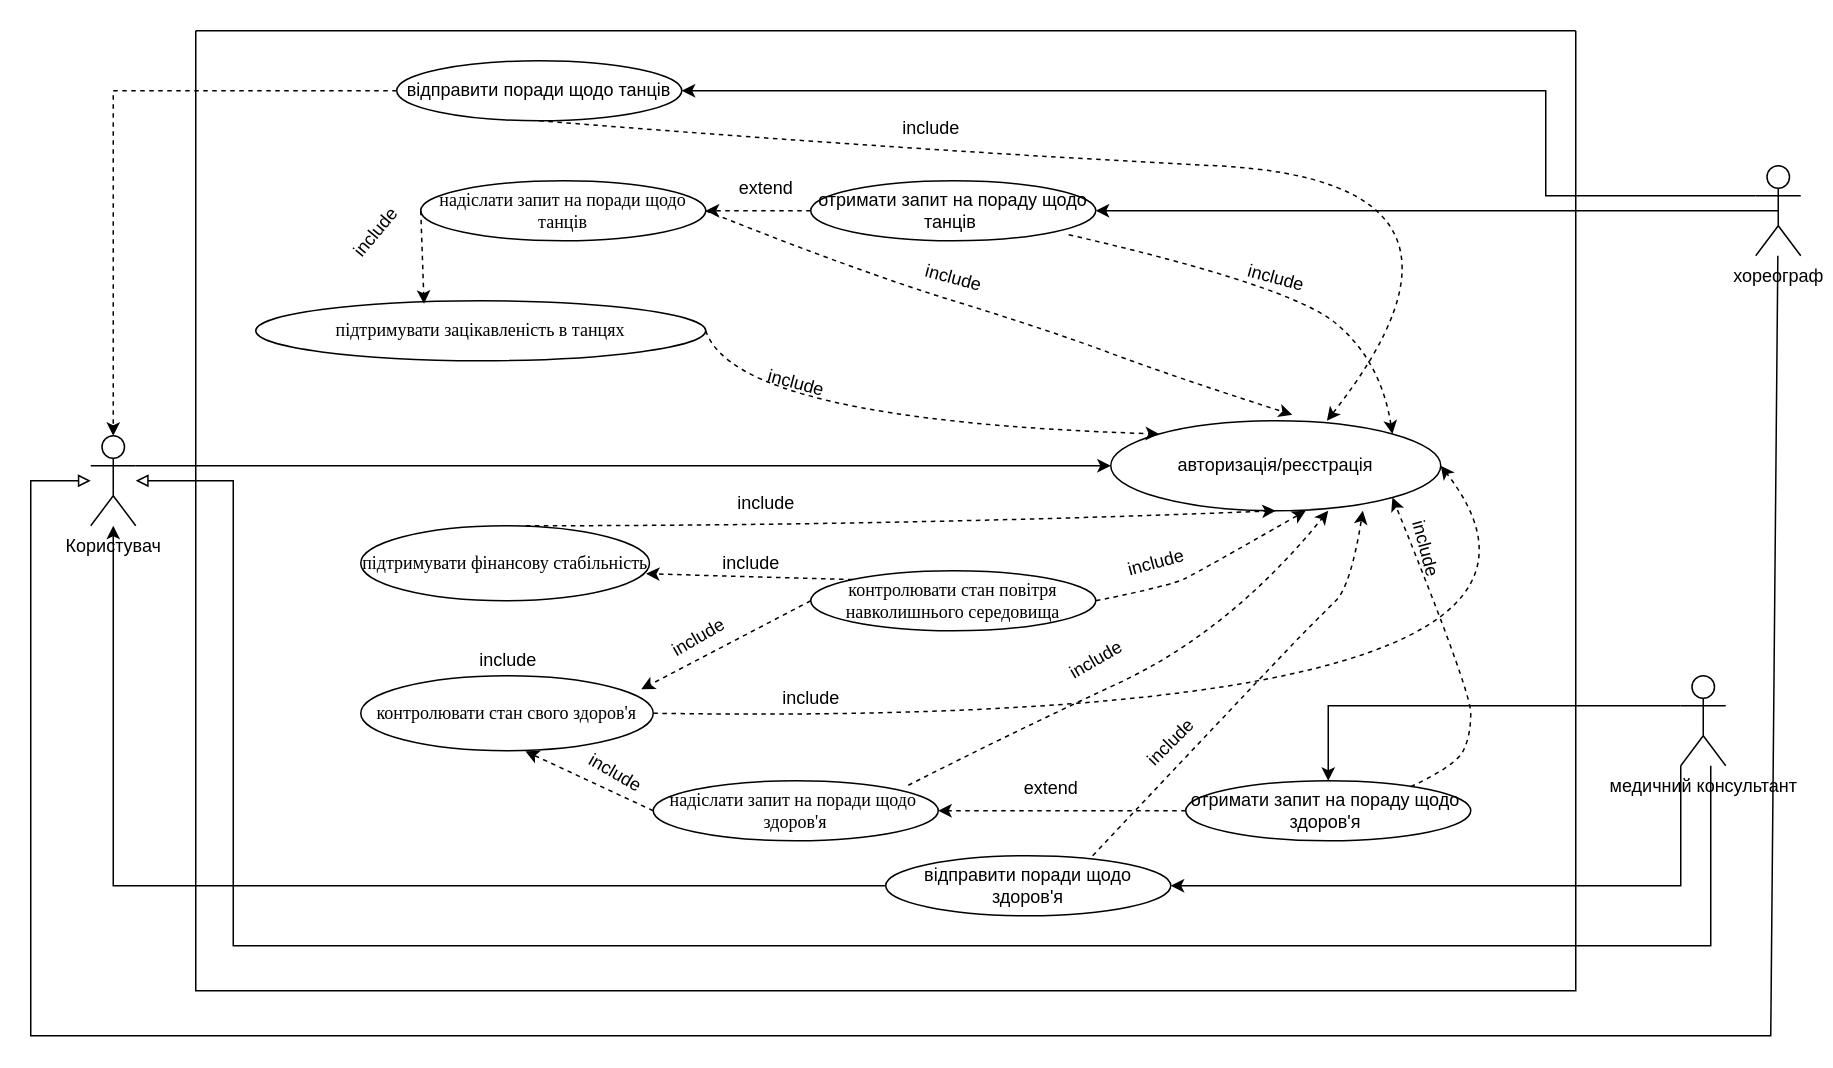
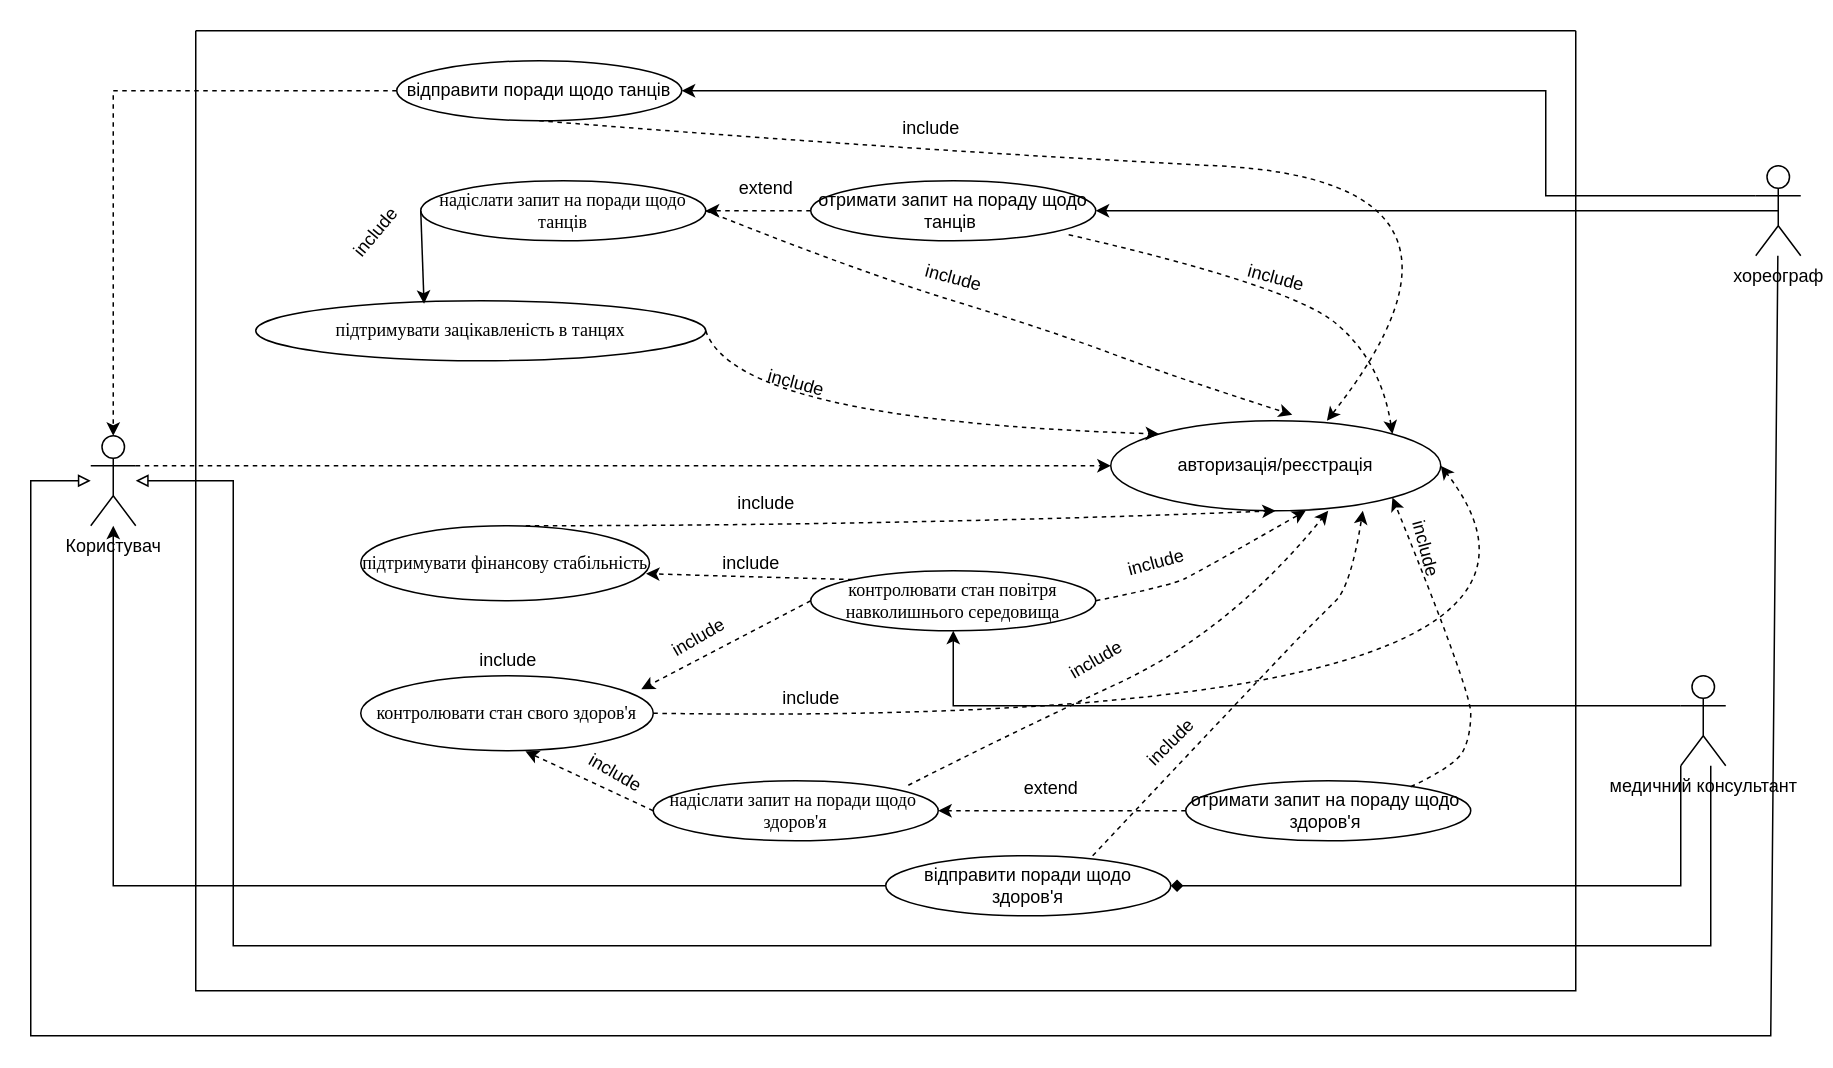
(422, 253) -> (422, 253)
(619, 466) -> (619, 466)
(1328, 737) -> (1202, 706)
(1182, 886) -> (1183, 886)
